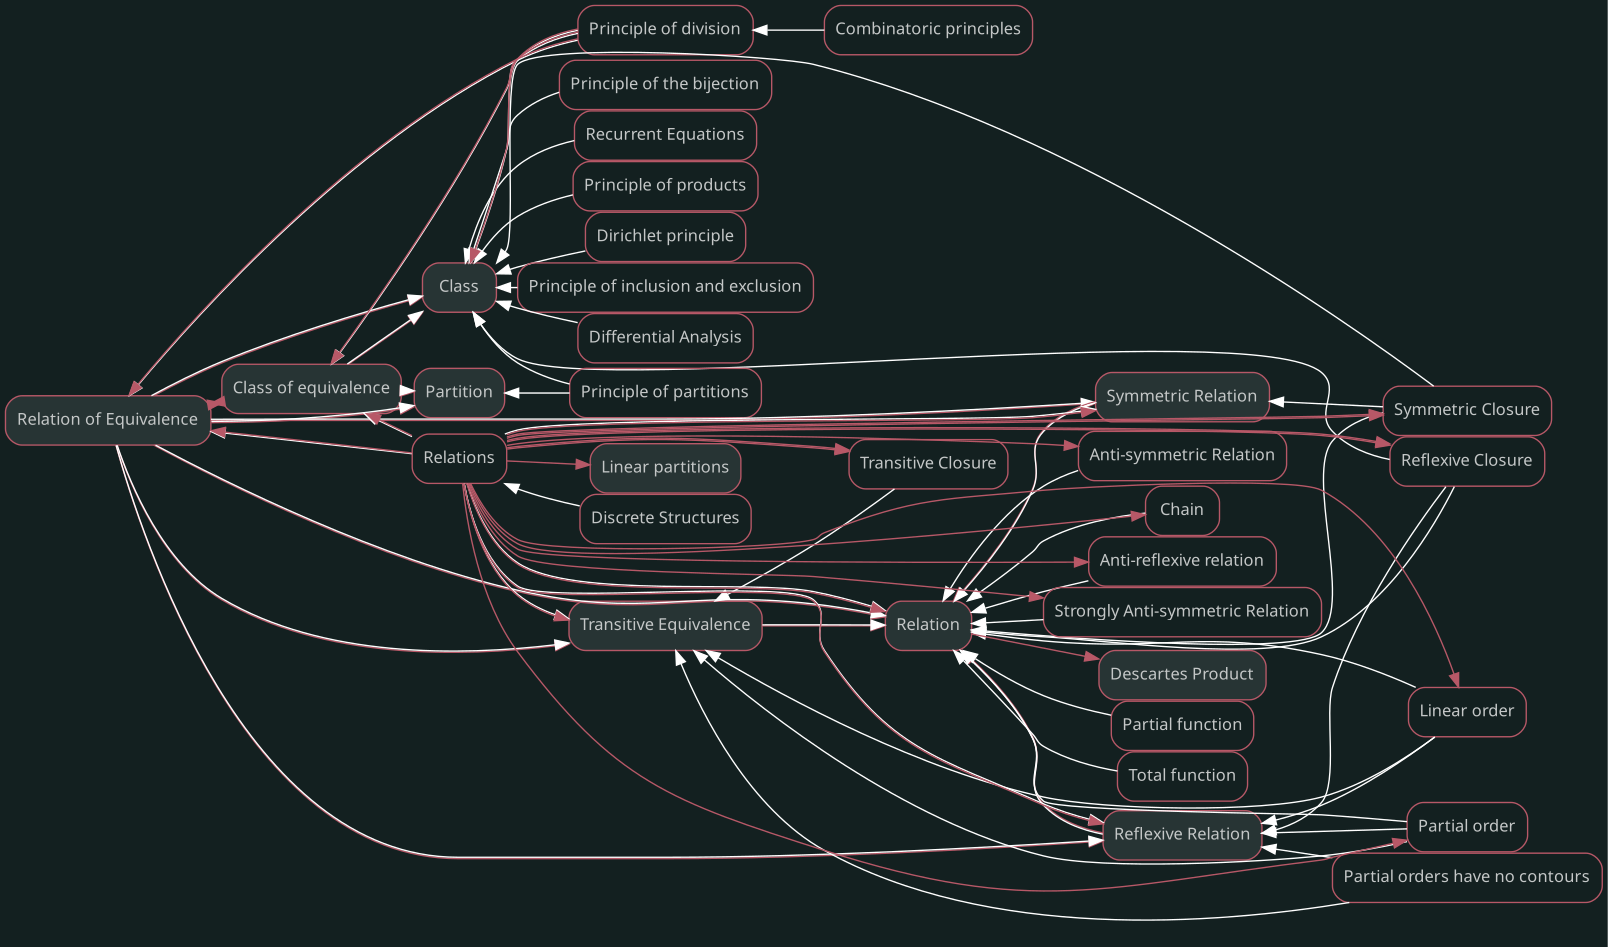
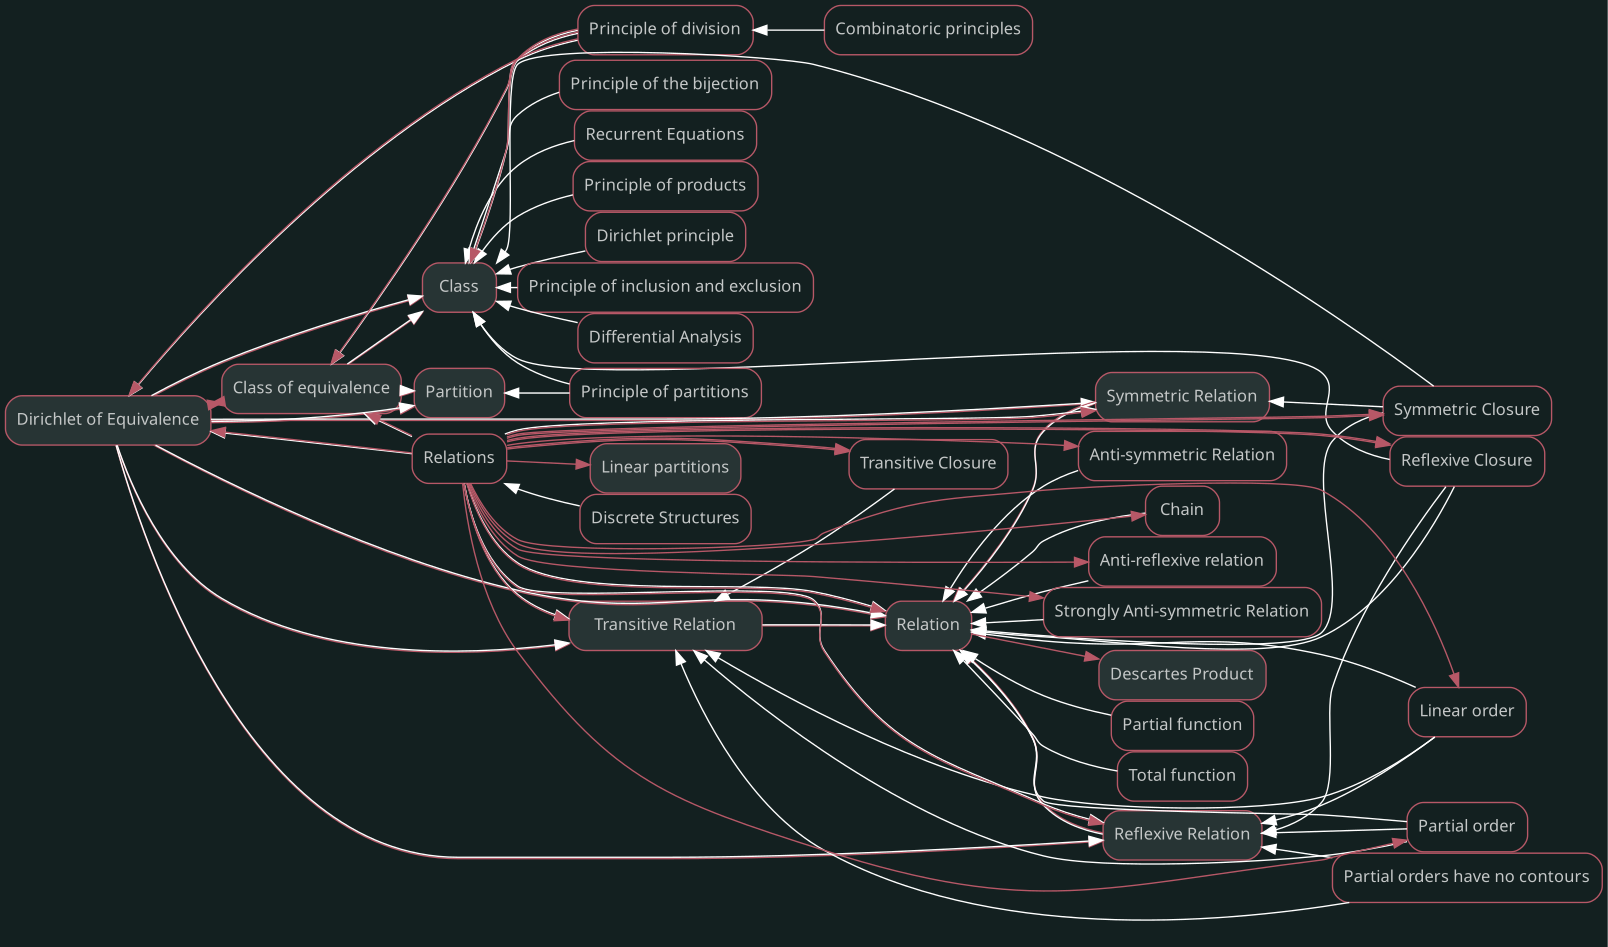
(108, 420) -> (108, 420)
(666, 626) -> (666, 626)
